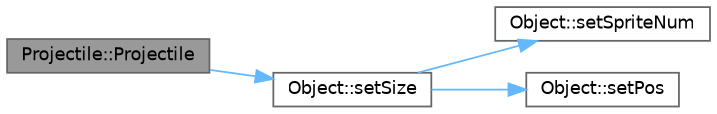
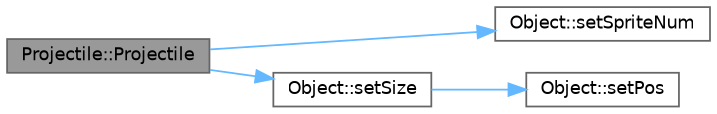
(468, 59) -> (344, 41)
